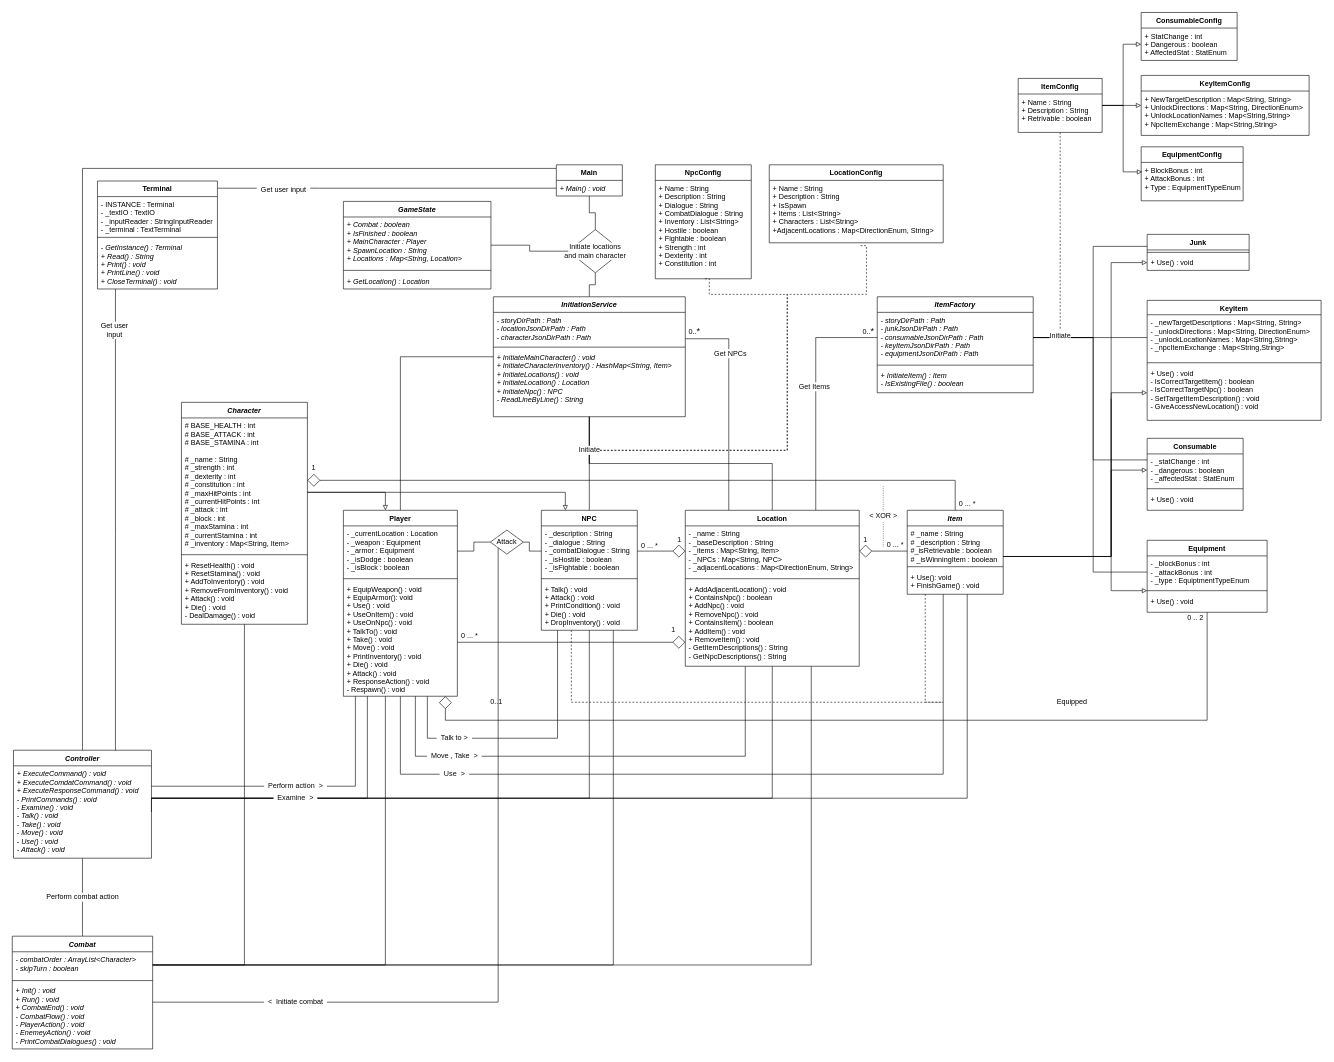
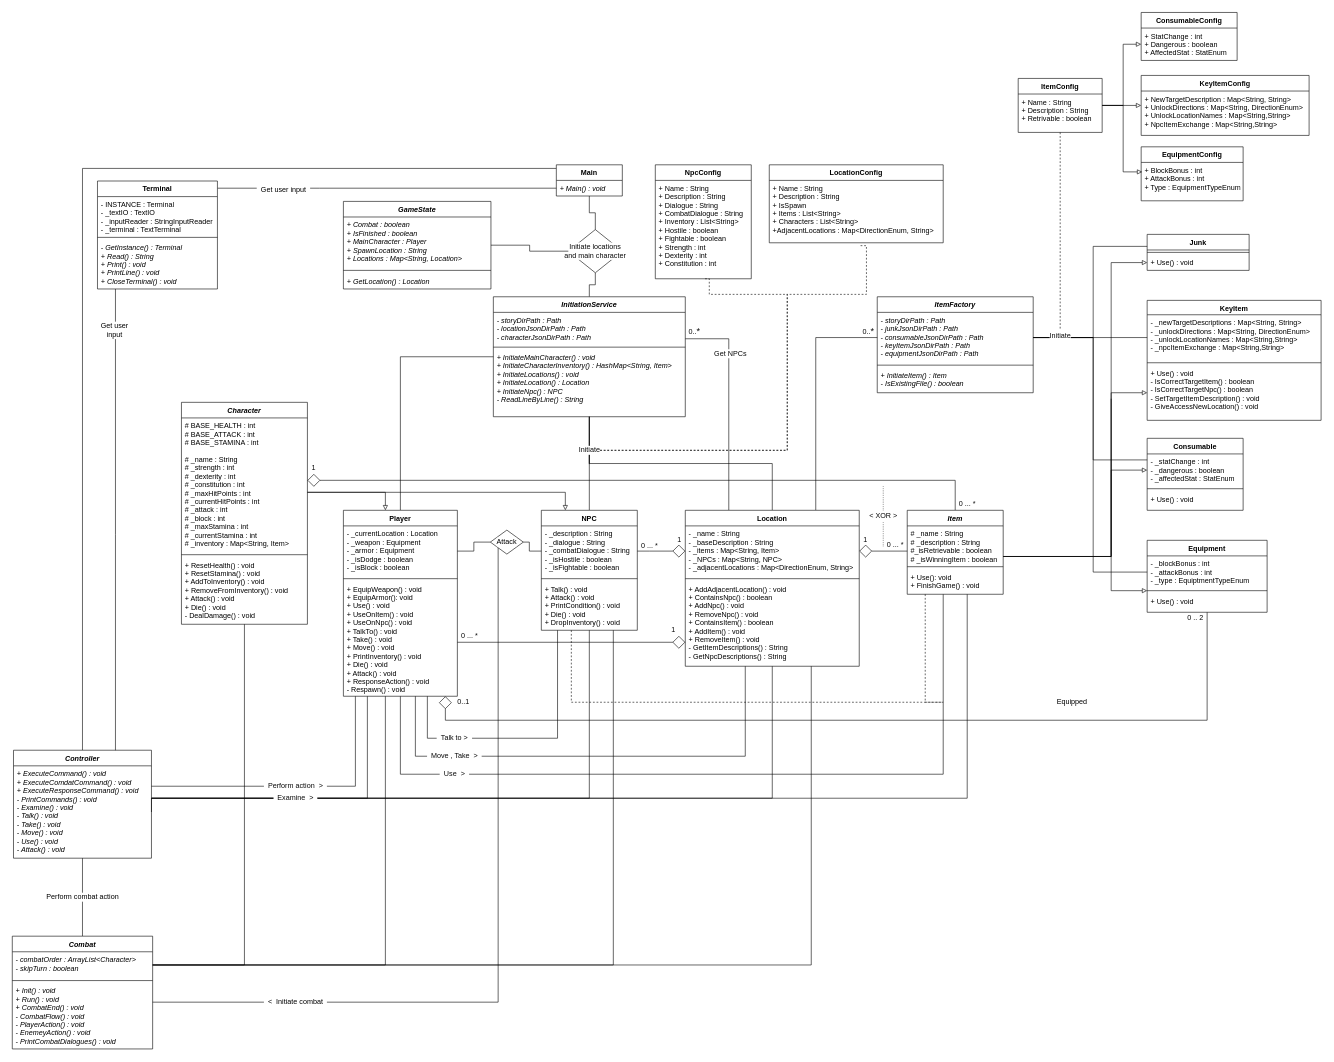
(815, 387) -> none
(497, 702) -> (464, 702)
